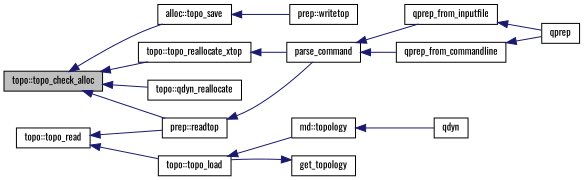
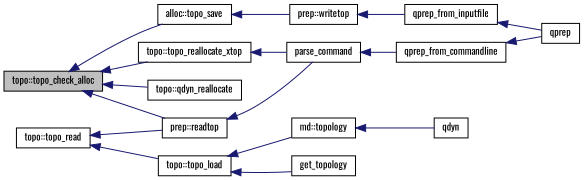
(392, 32) -> (386, 14)
(256, 159) -> (266, 172)
